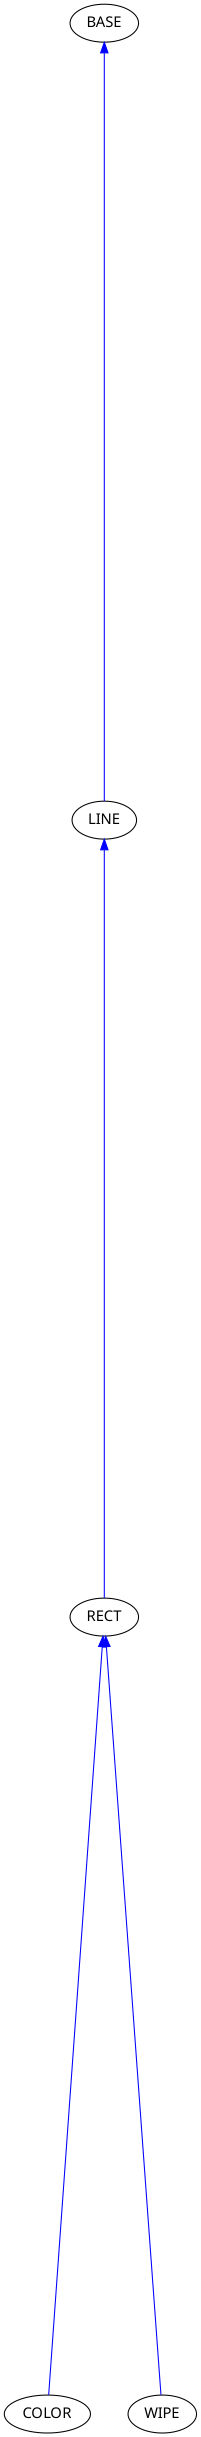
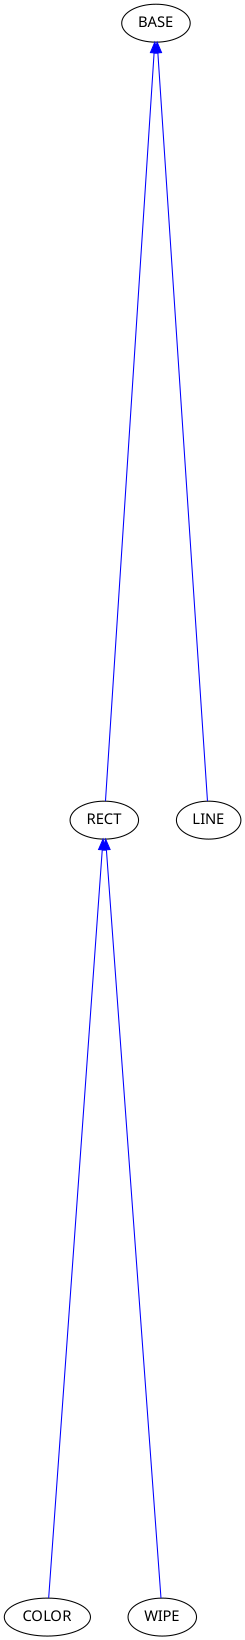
(104, 1224) -> (130, 427)
